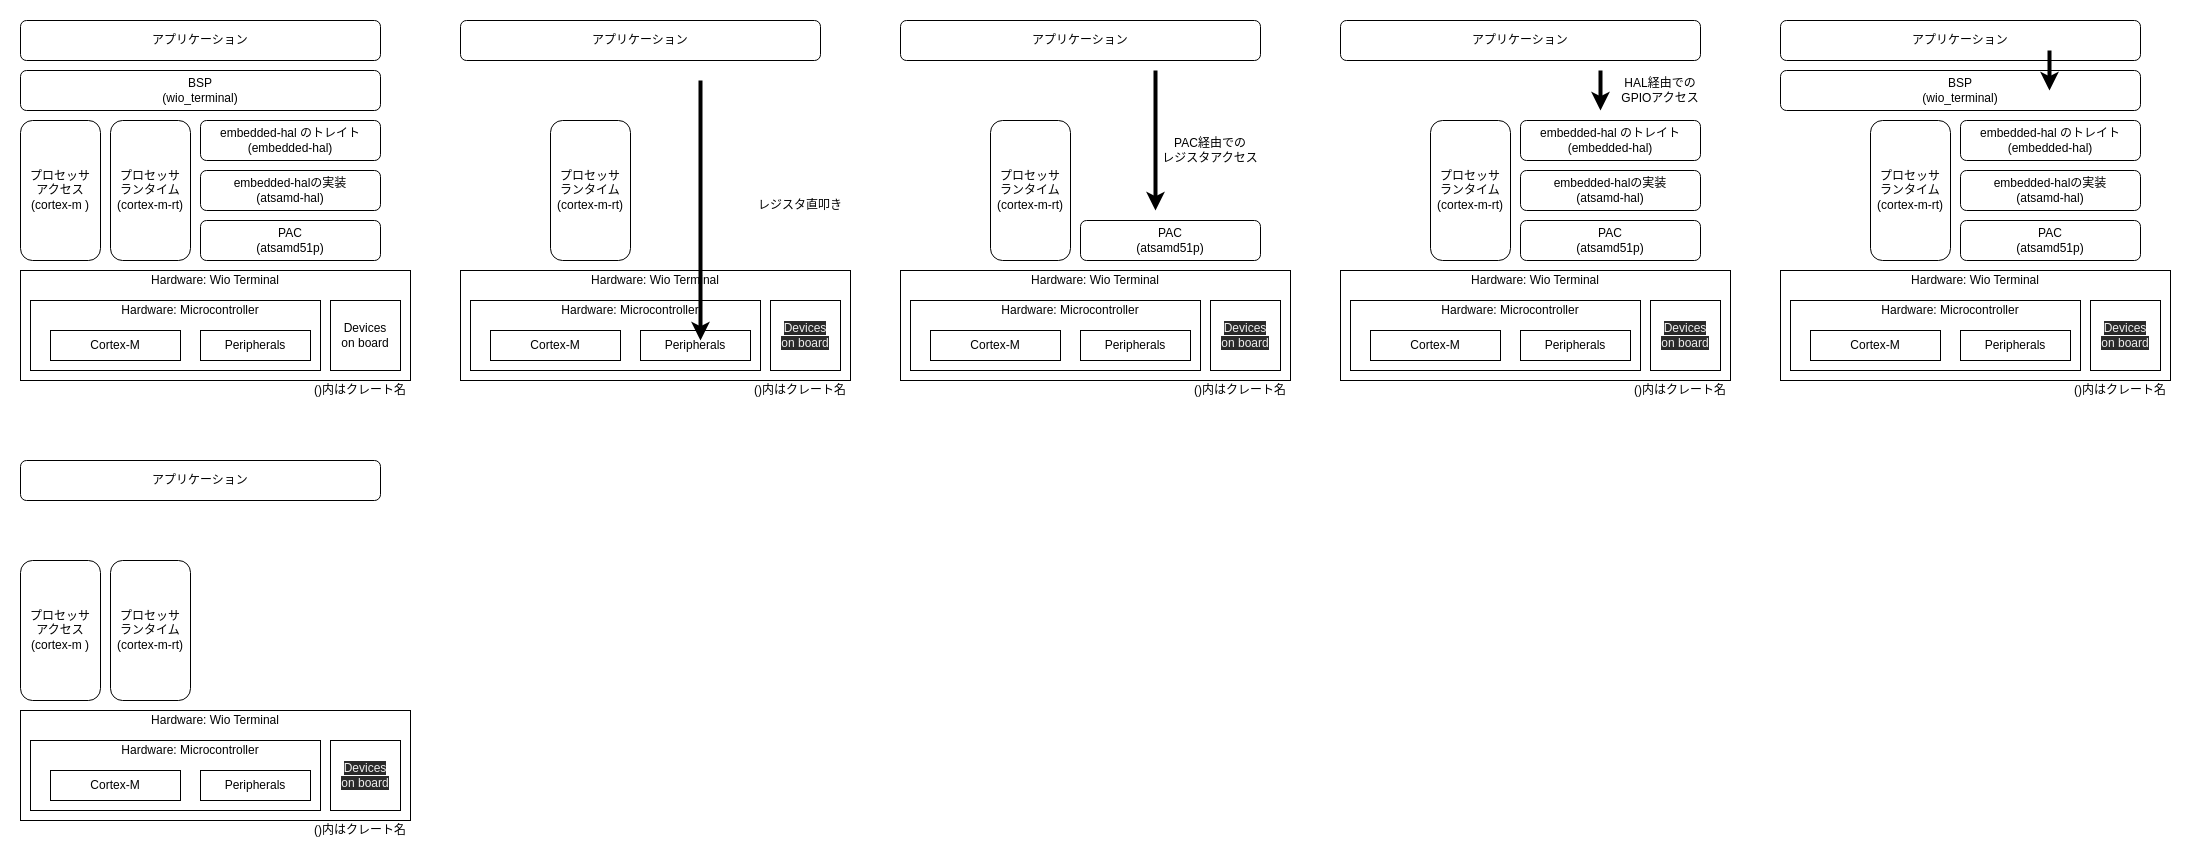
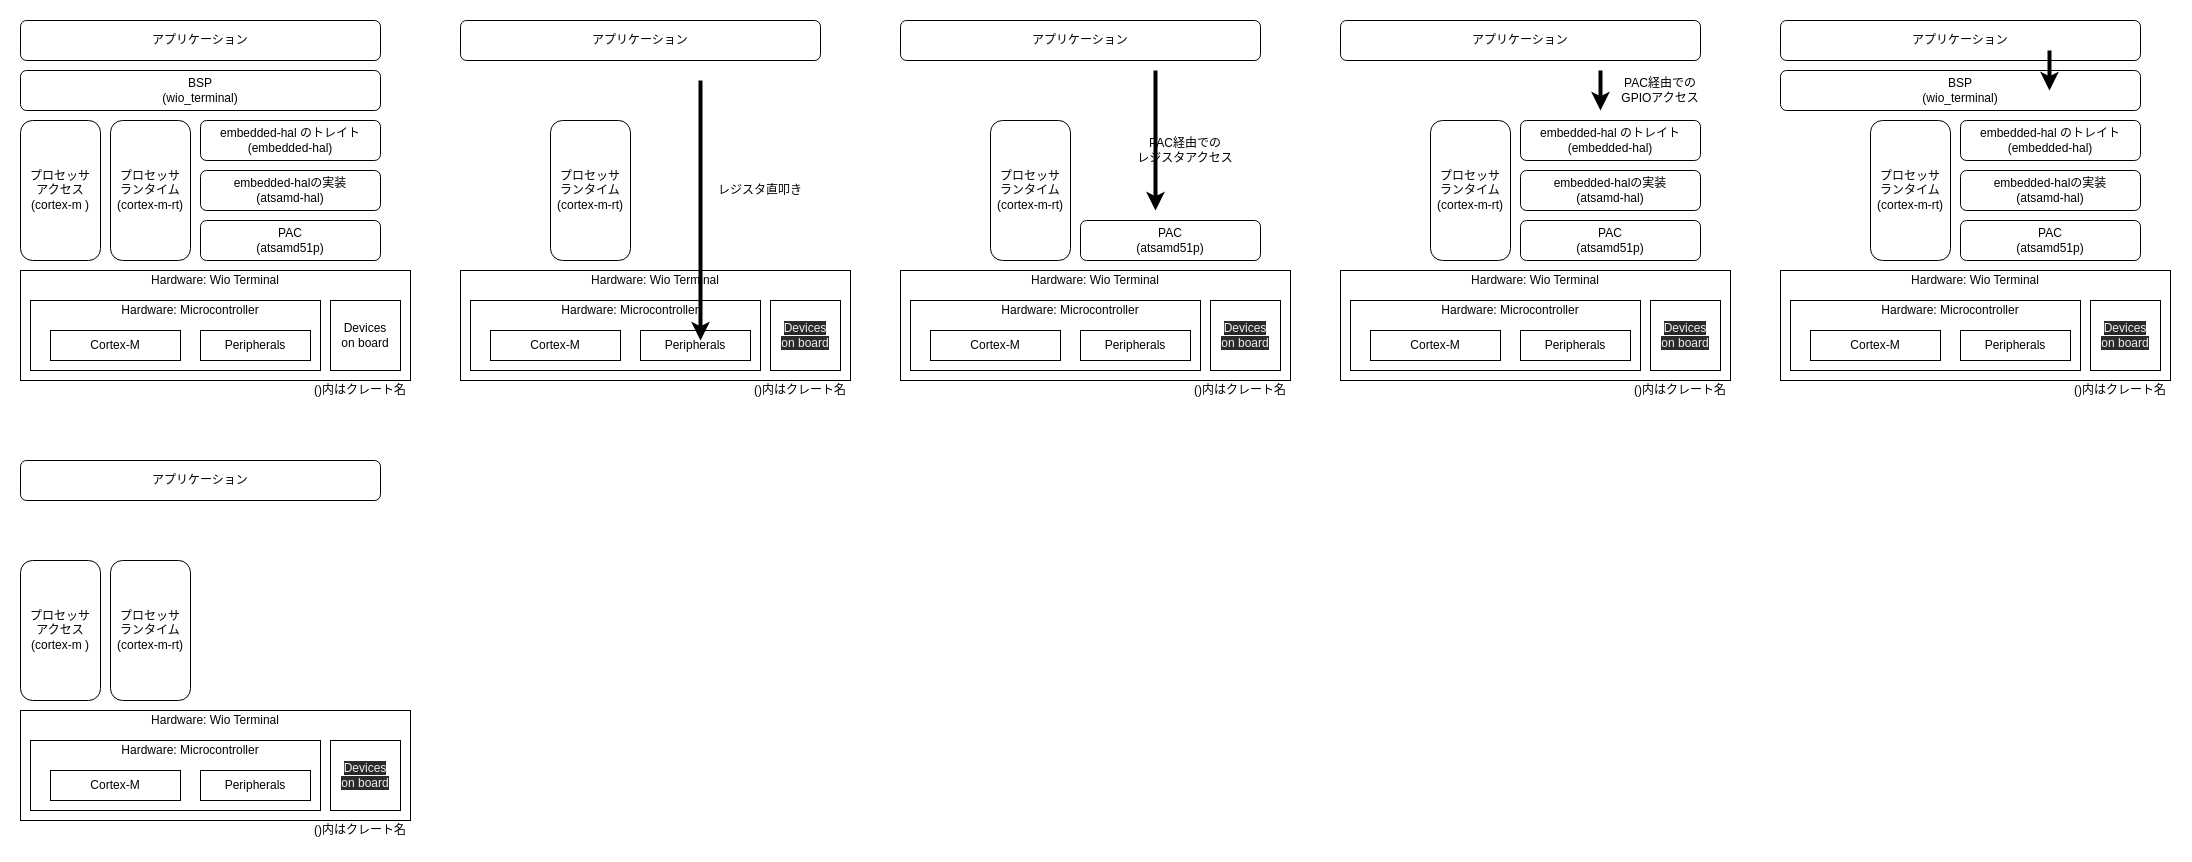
(1661, 91) -> (1661, 91)
(1211, 151) -> (1186, 151)
(801, 206) -> (761, 191)
